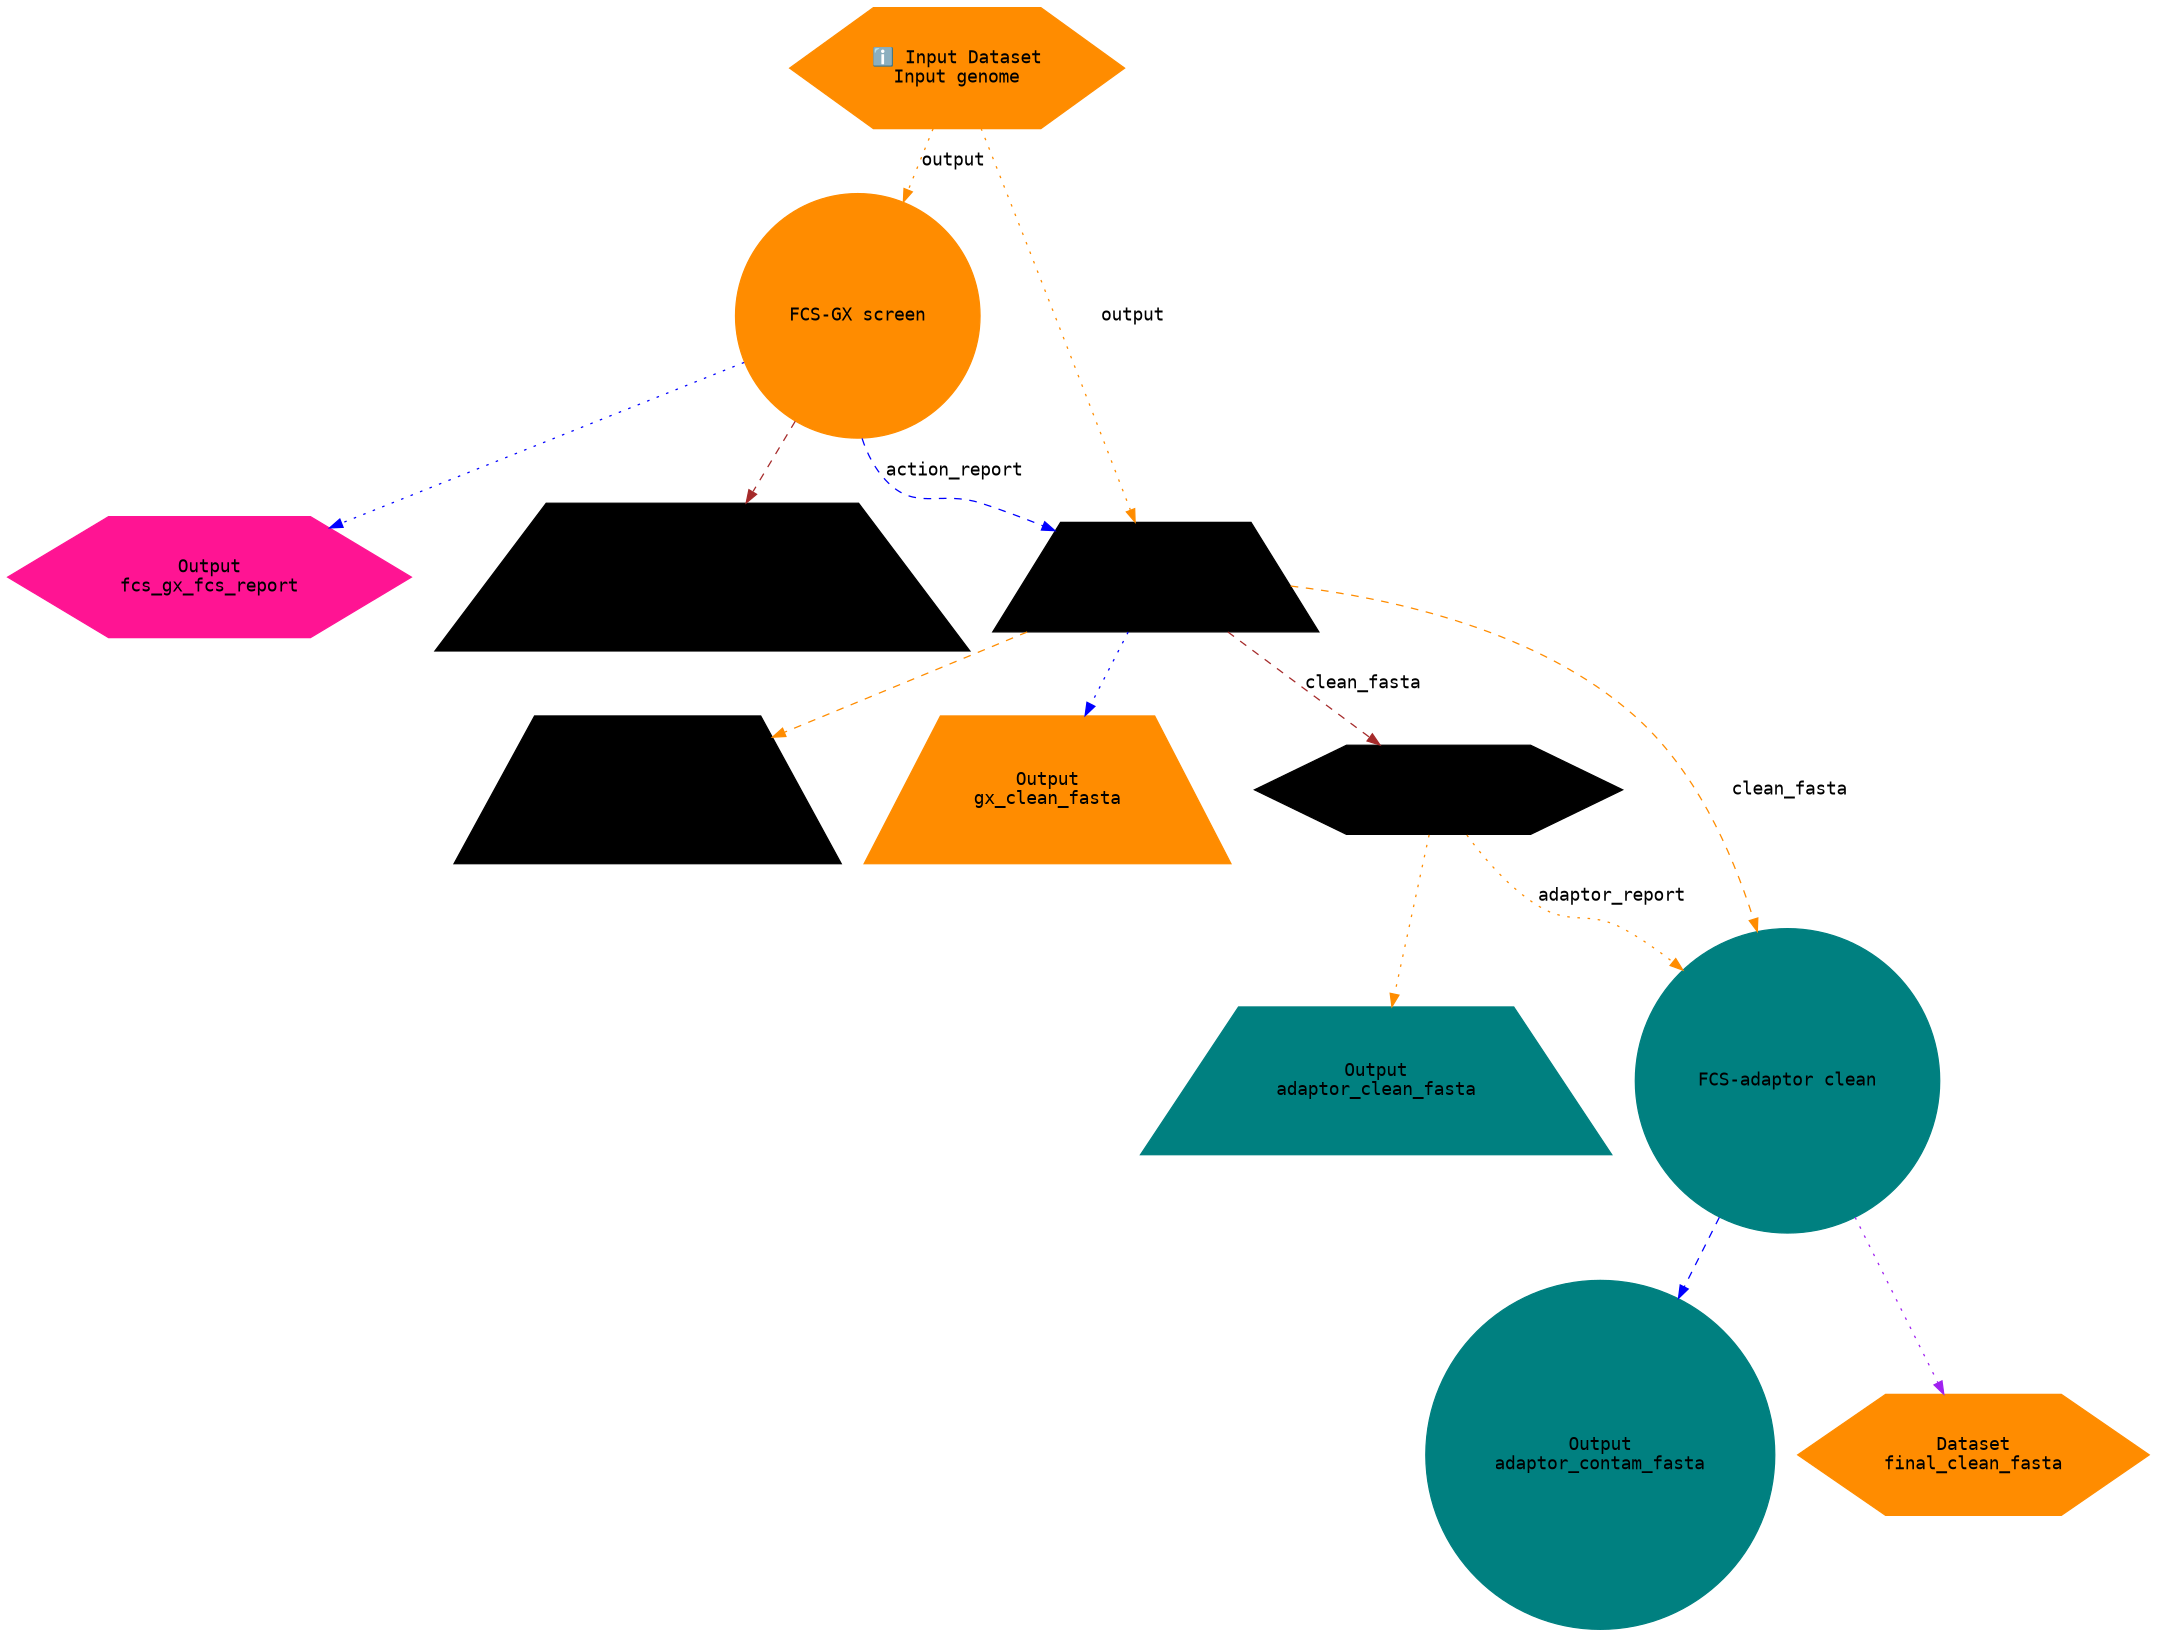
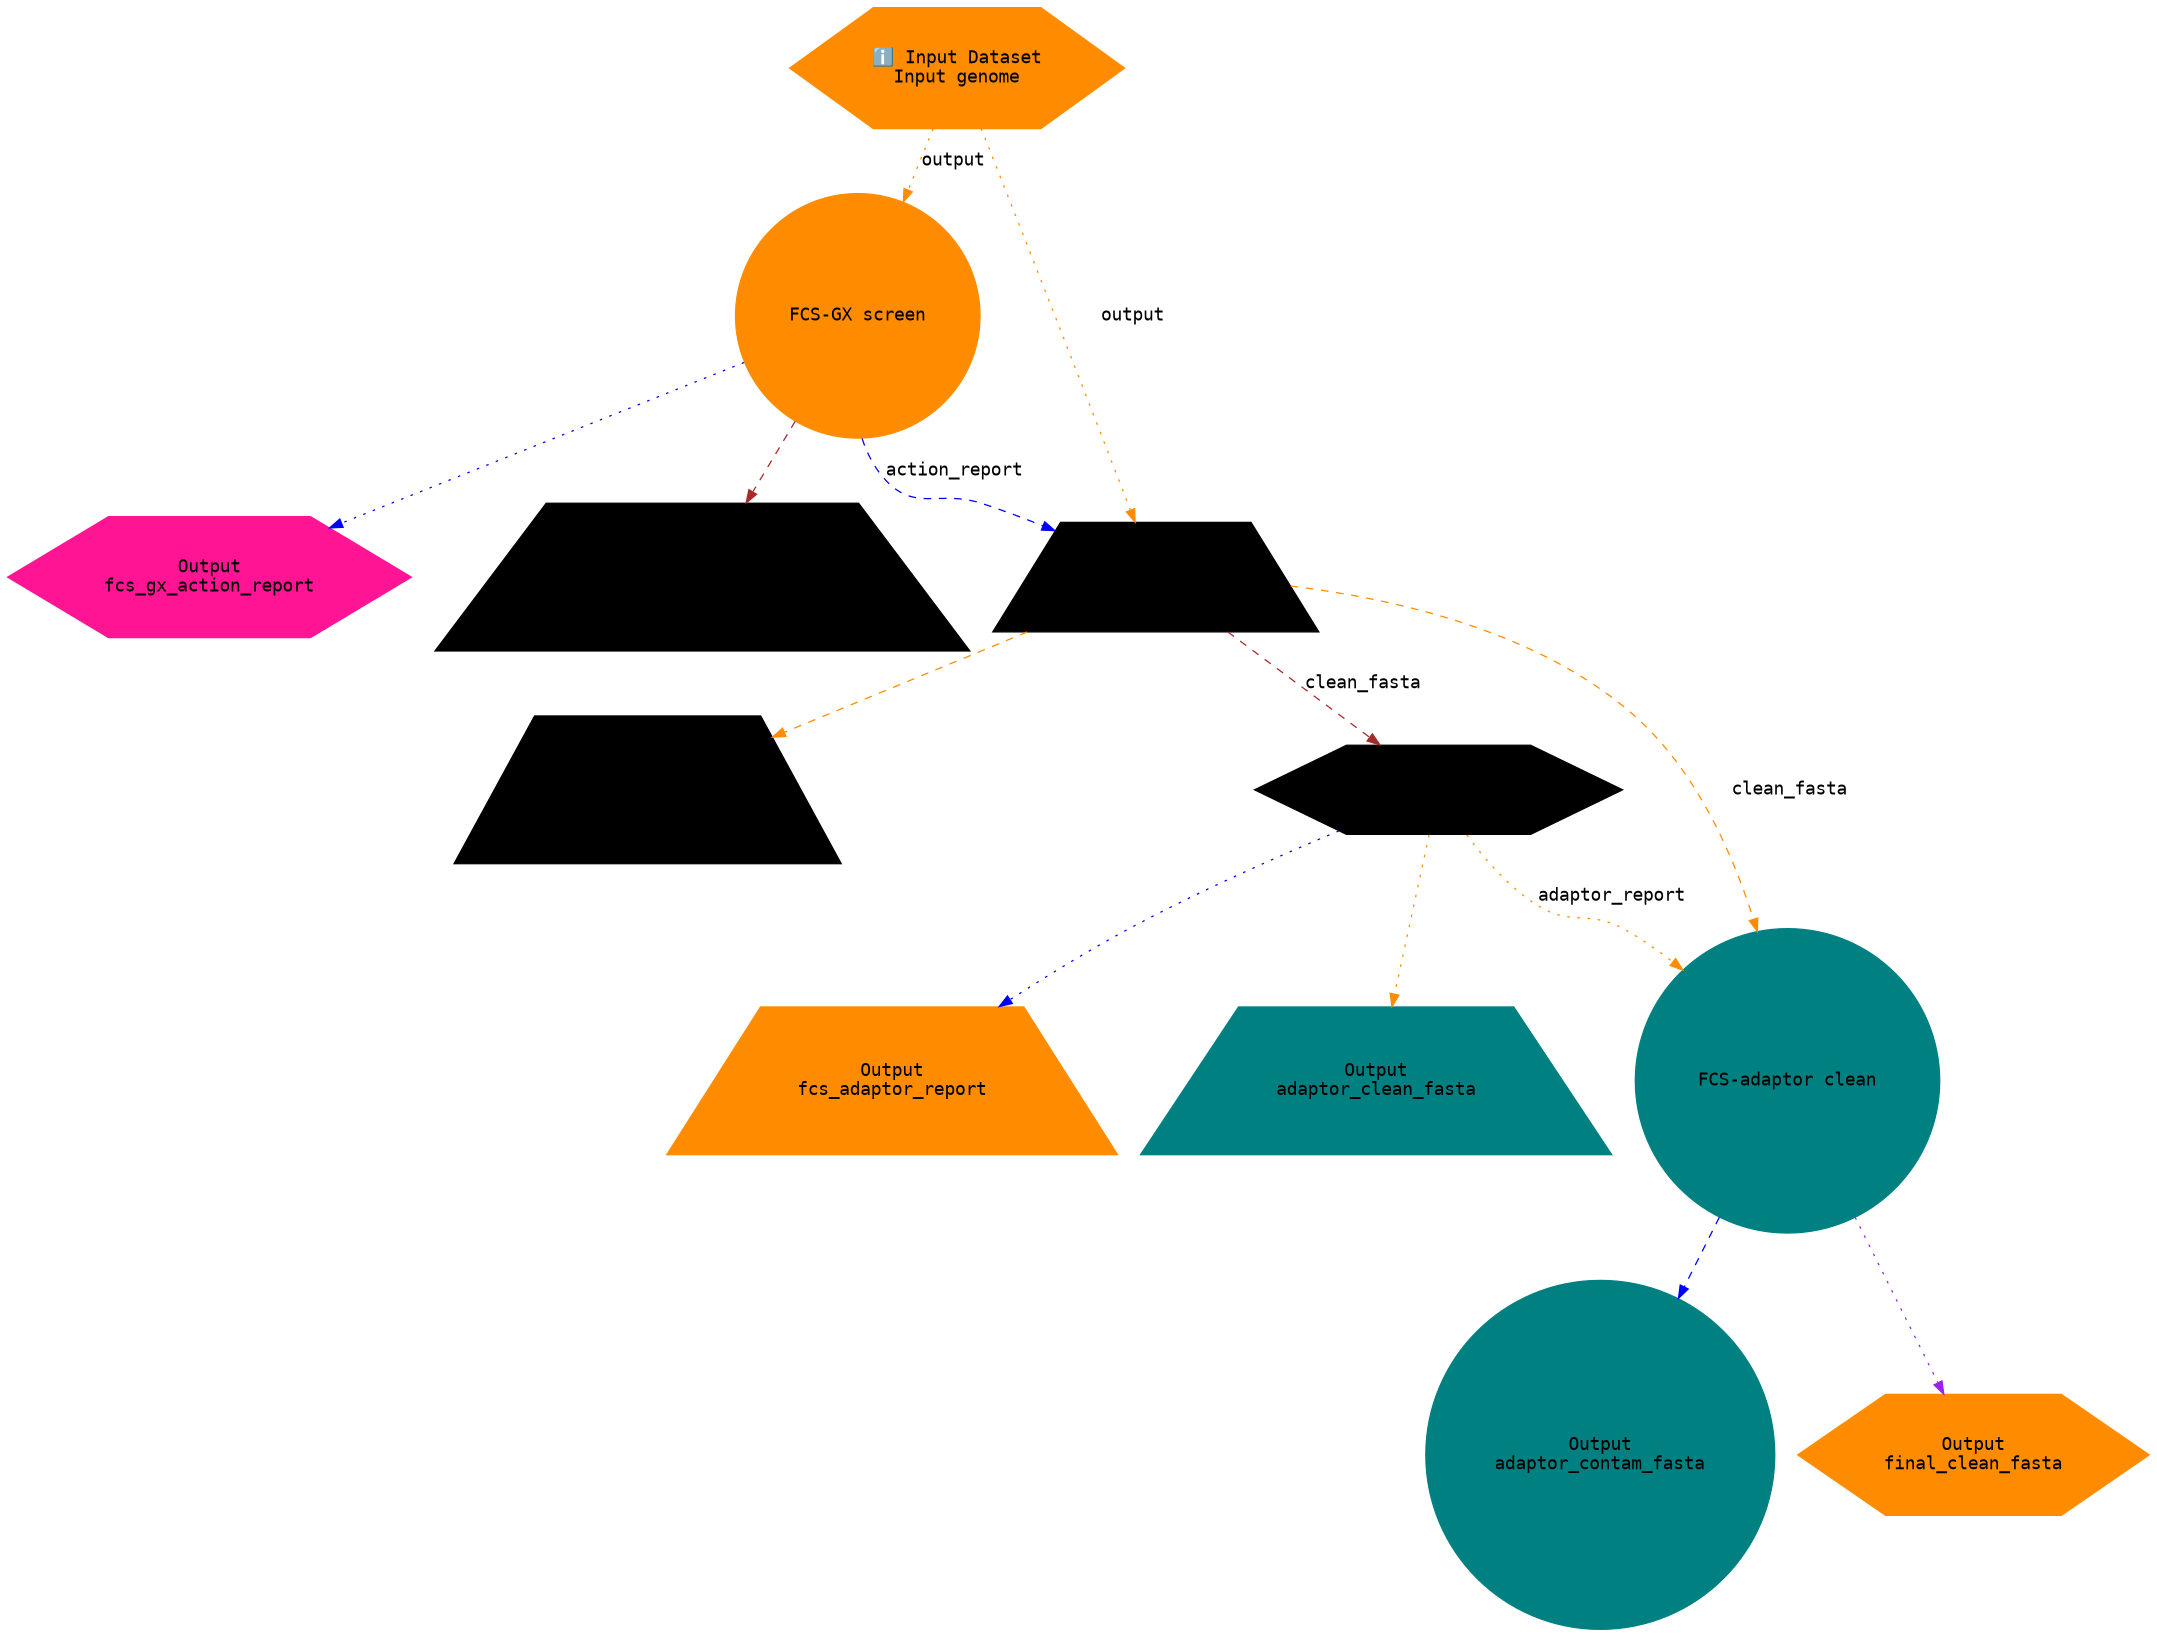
(210, 577) -> (210, 577)
(1048, 790) -> none
none -> (892, 1081)
(1973, 1455) -> (1973, 1455)
